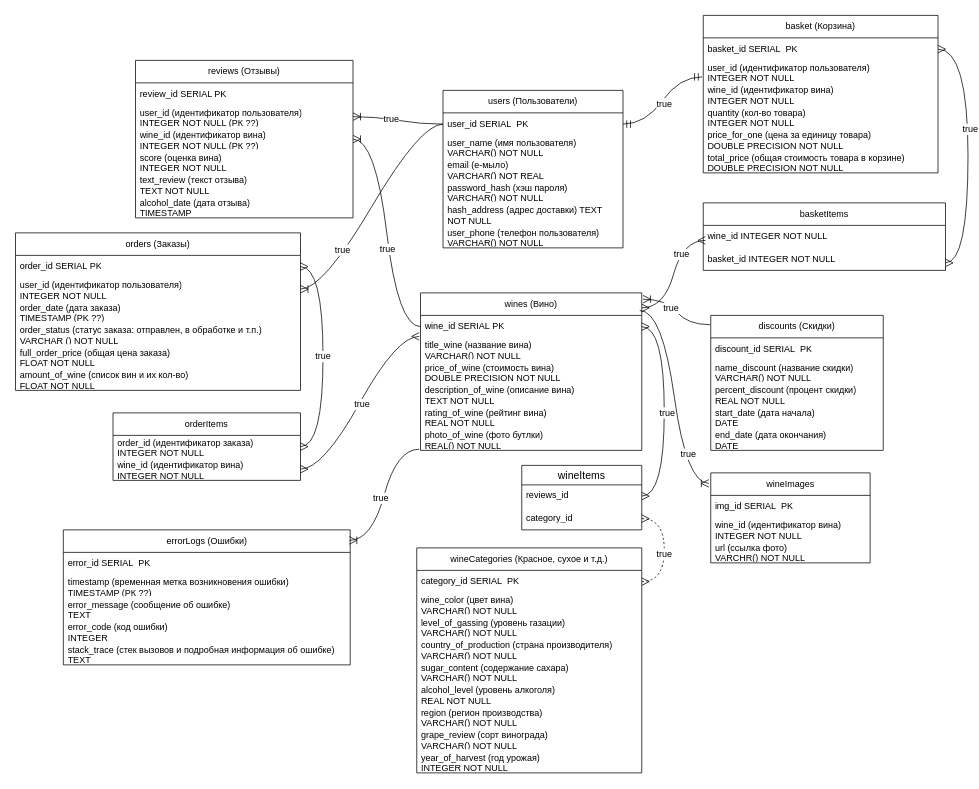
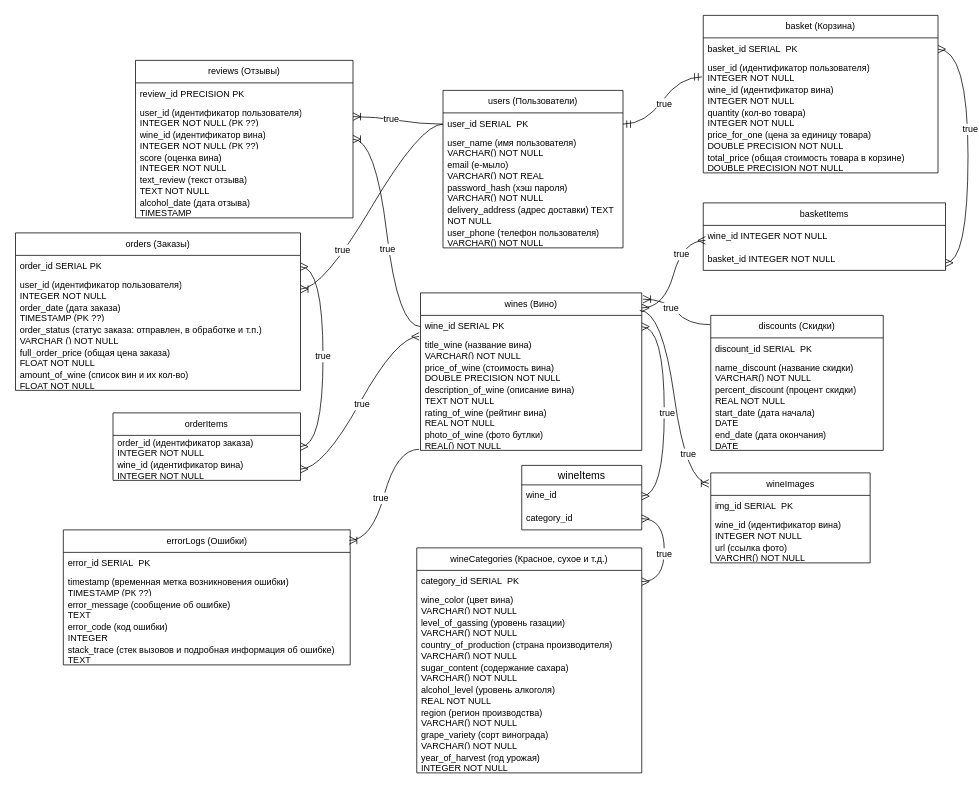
(183, 94) -> (191, 94)
(534, 214) -> (534, 214)
(549, 496) -> (541, 496)
(660, 528) -> (660, 528)
(491, 739) -> (493, 739)
